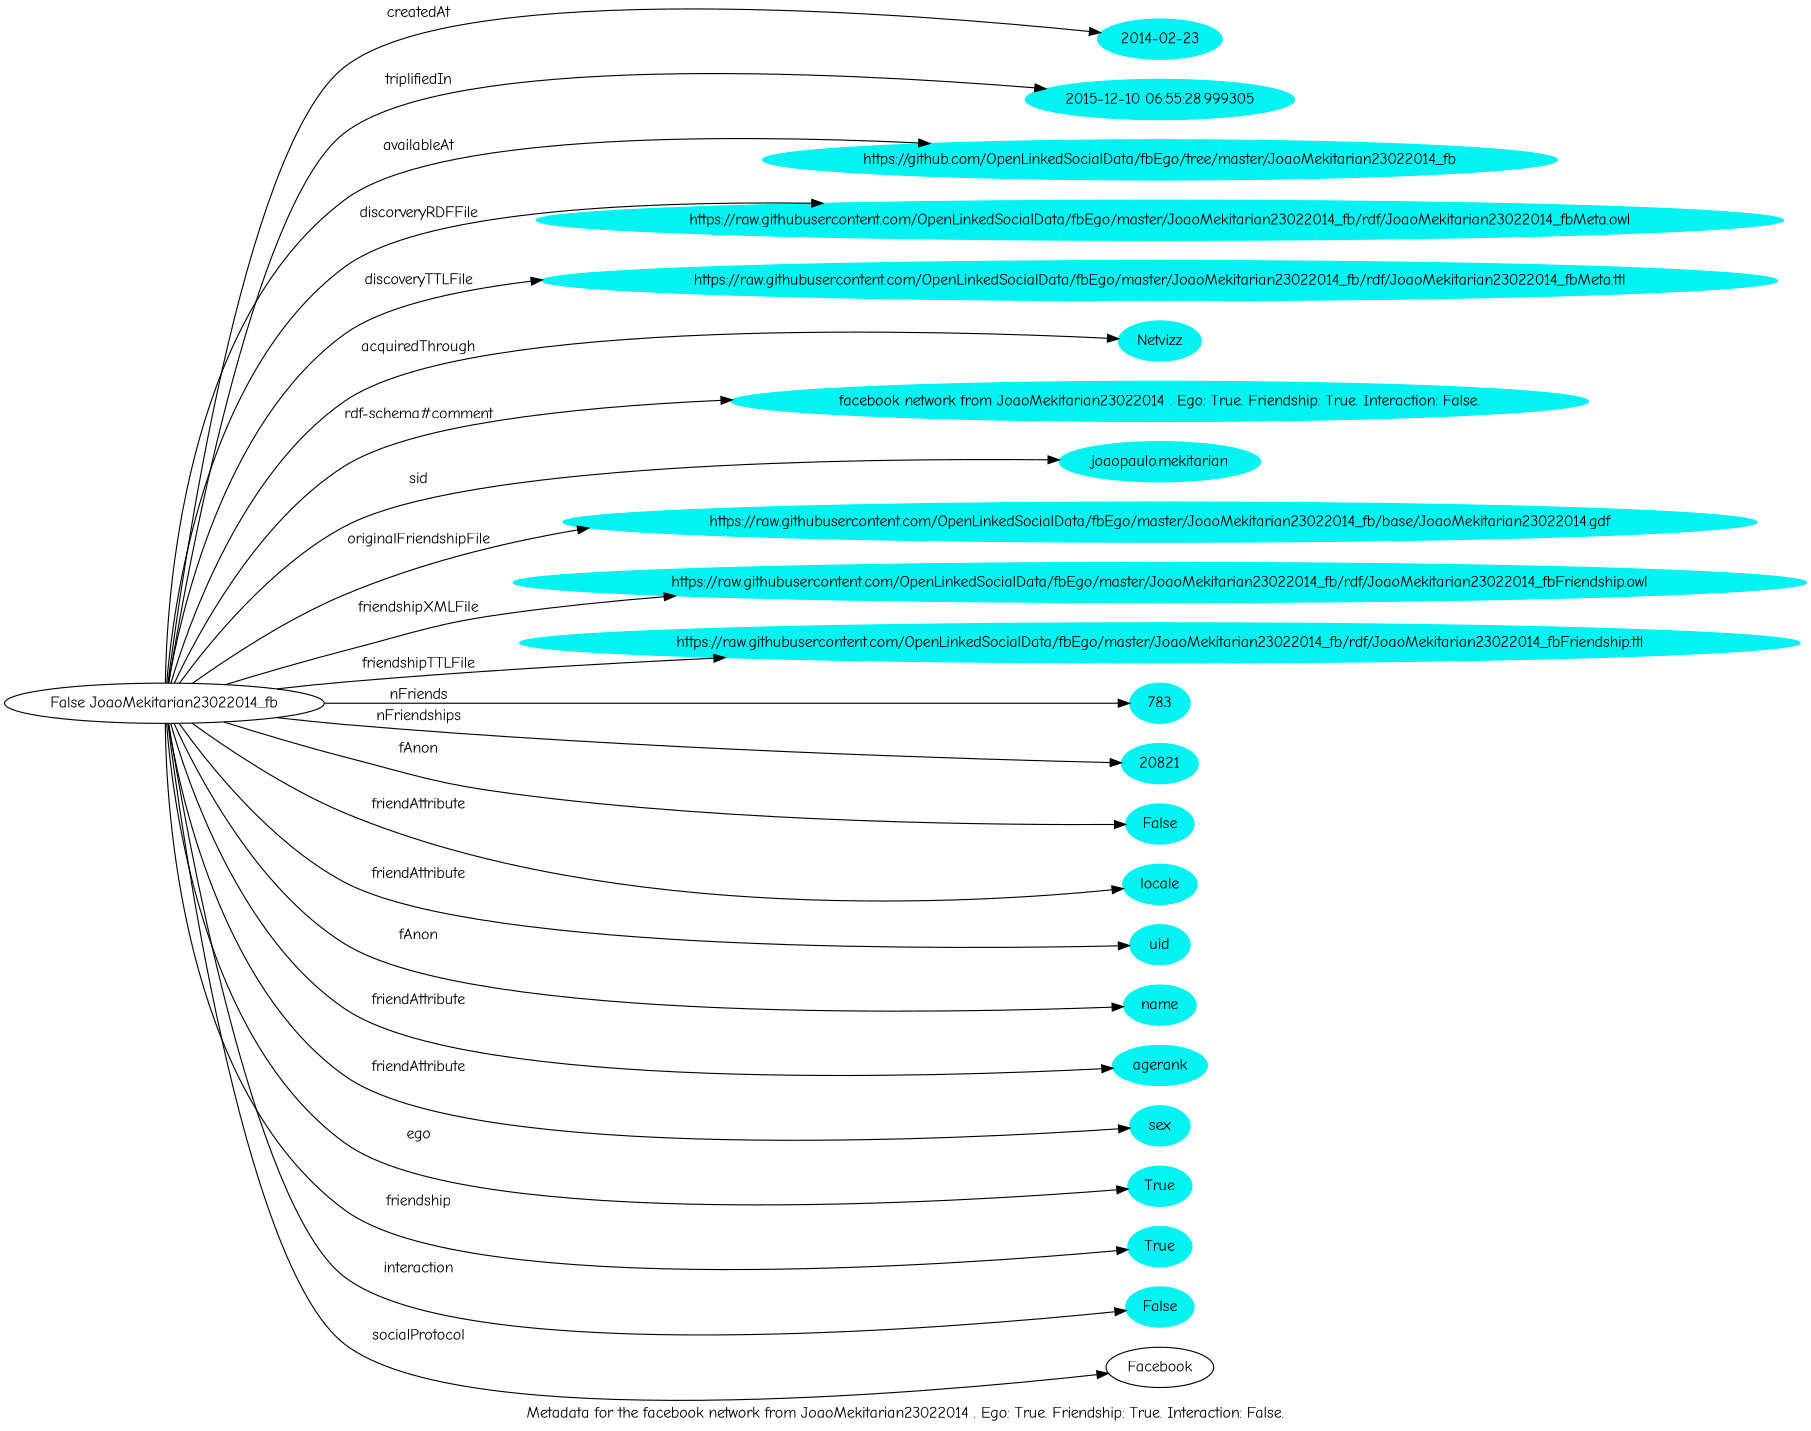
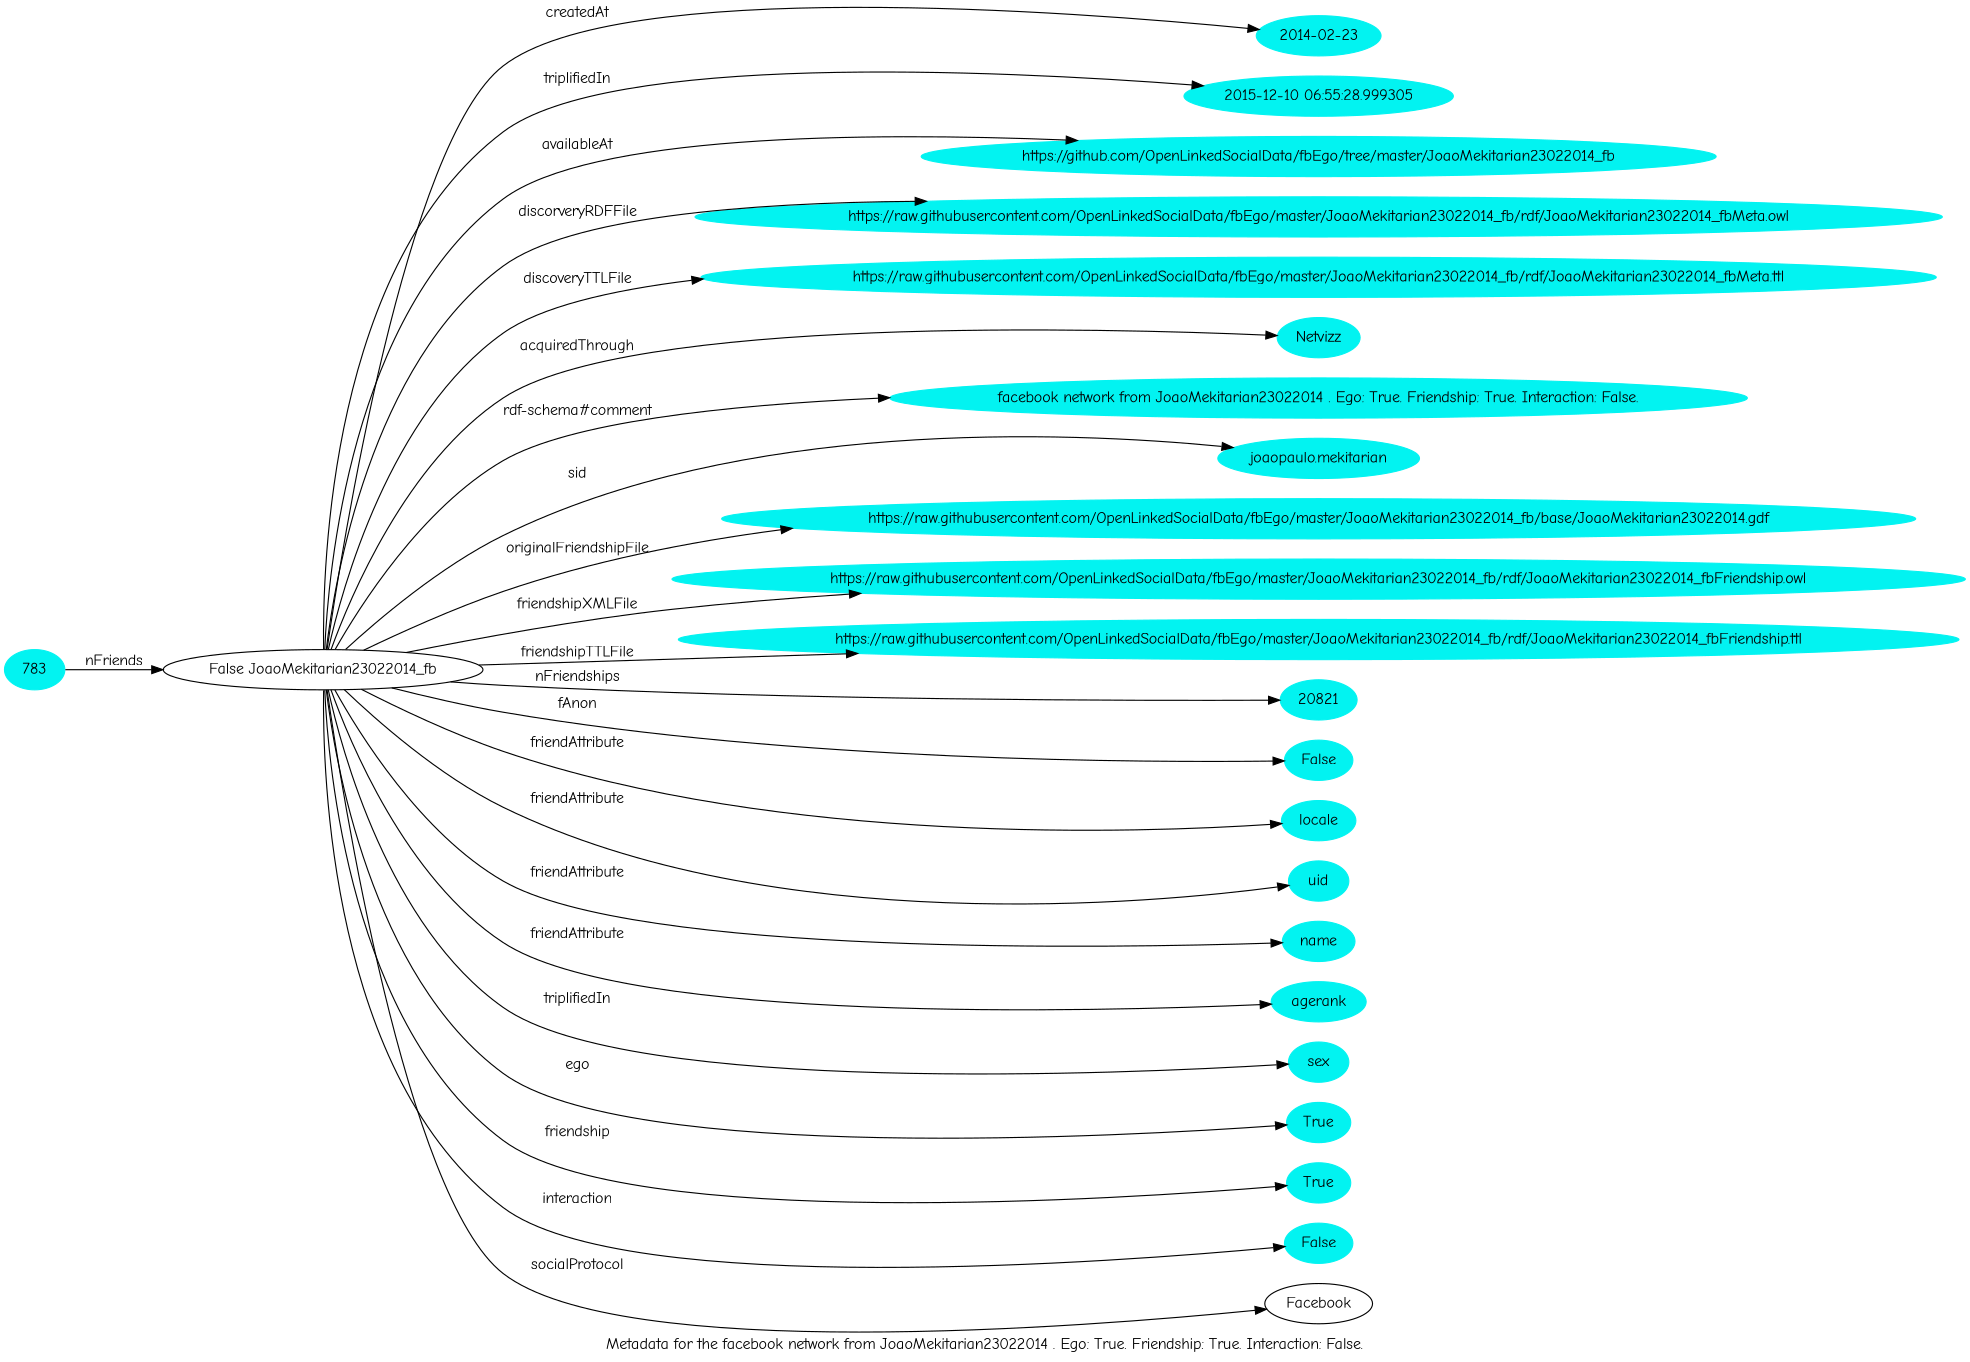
(721, 703) -> (108, 670)
(419, 935) -> (577, 873)
(419, 1067) -> (577, 999)
